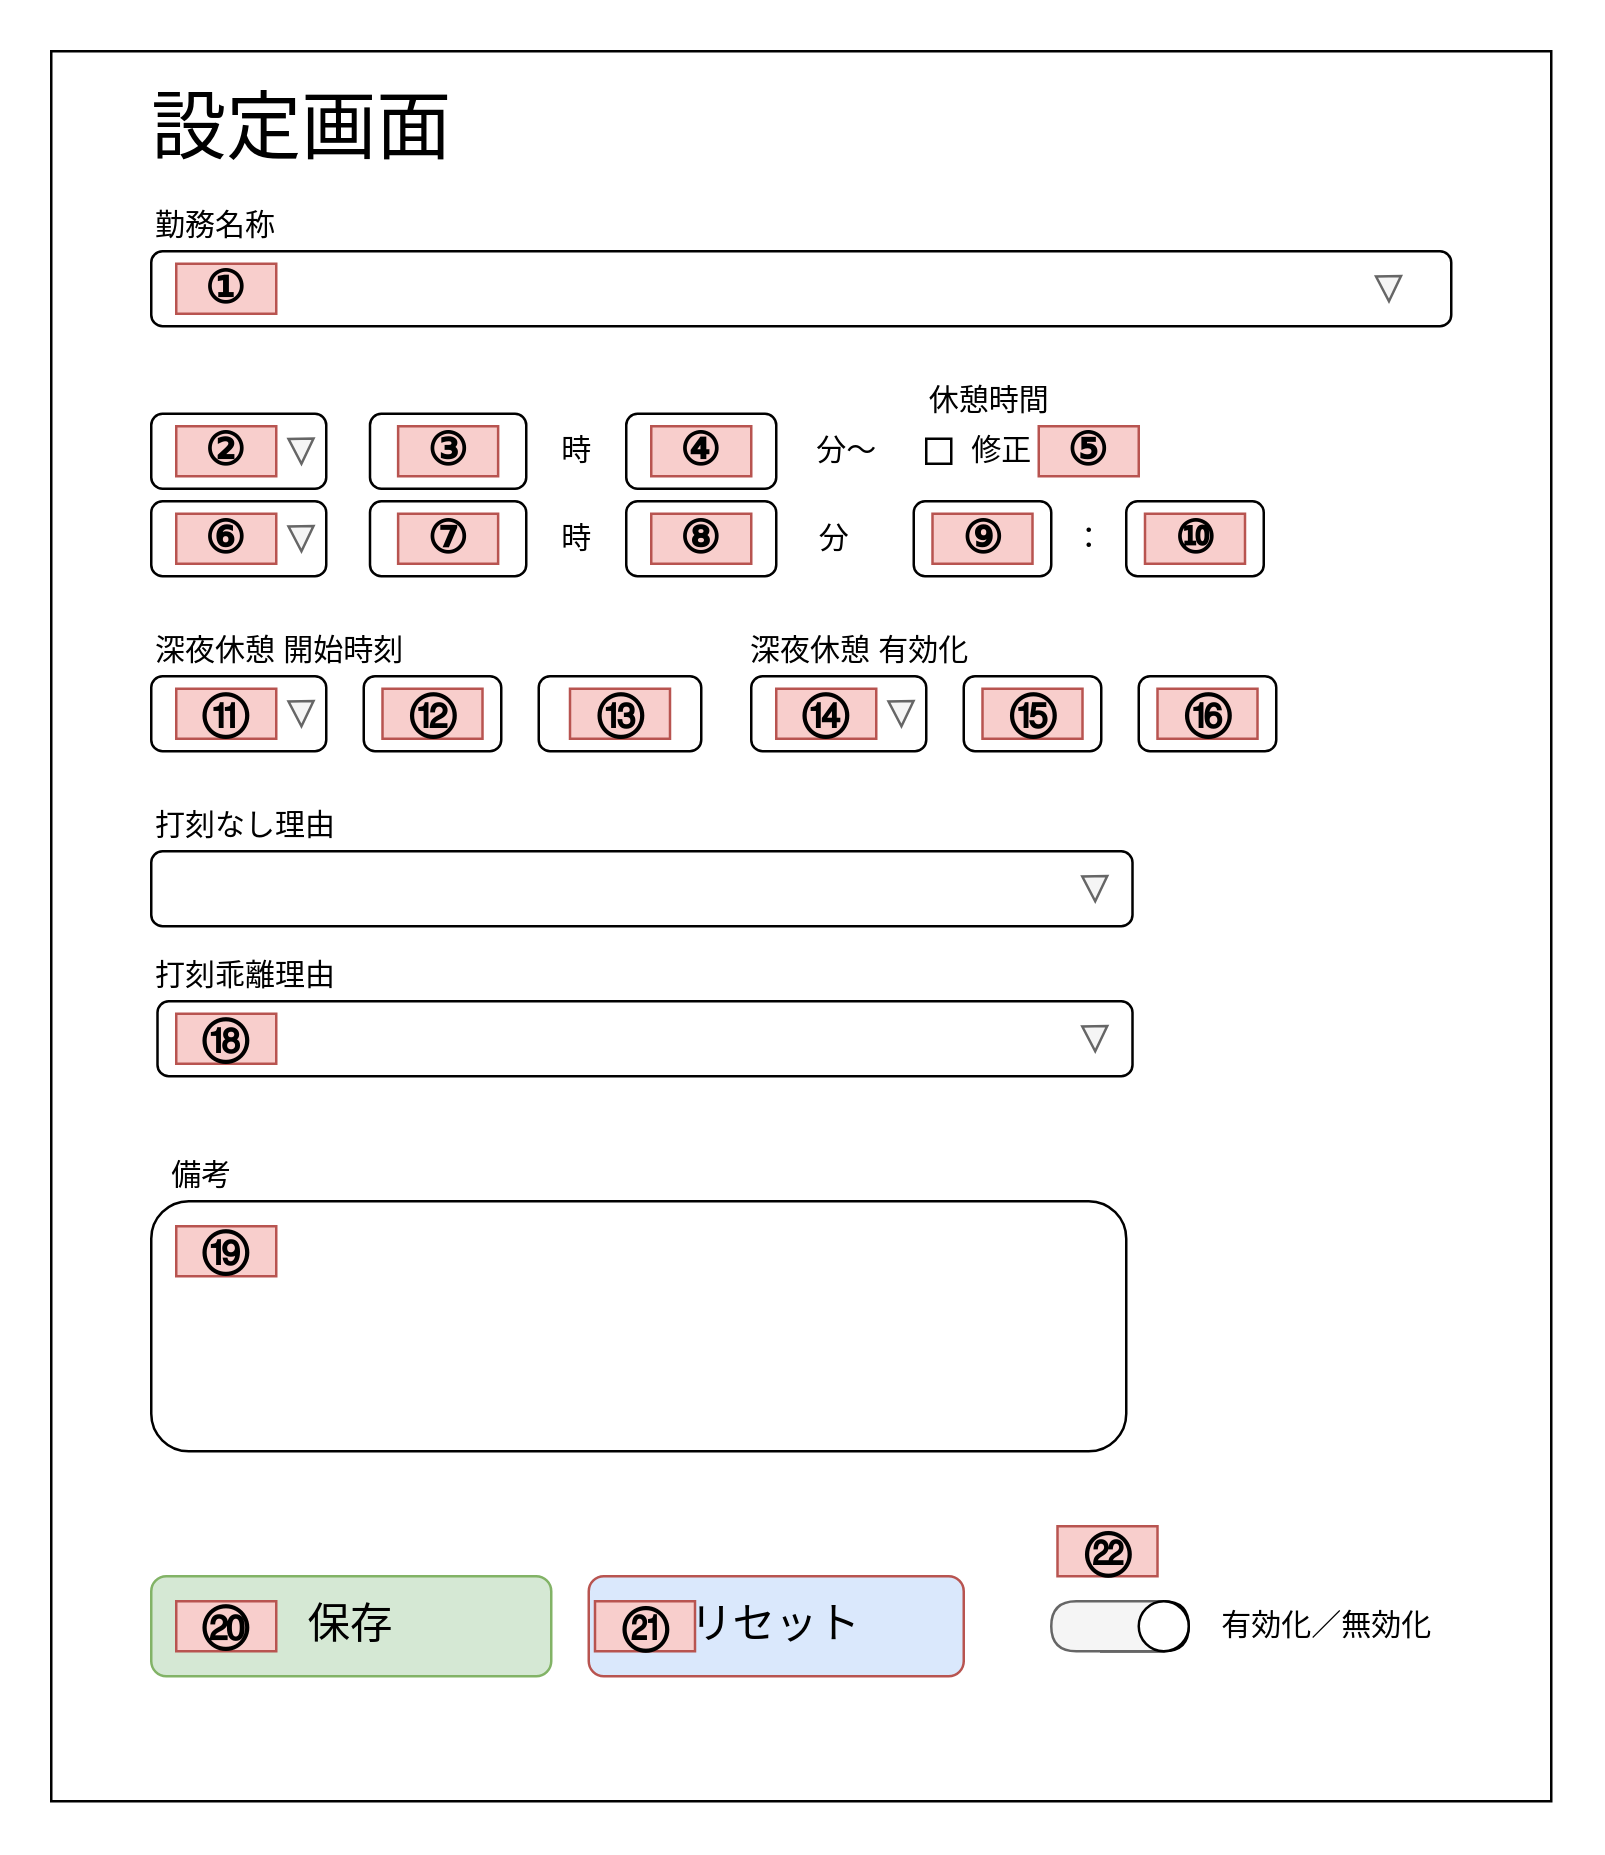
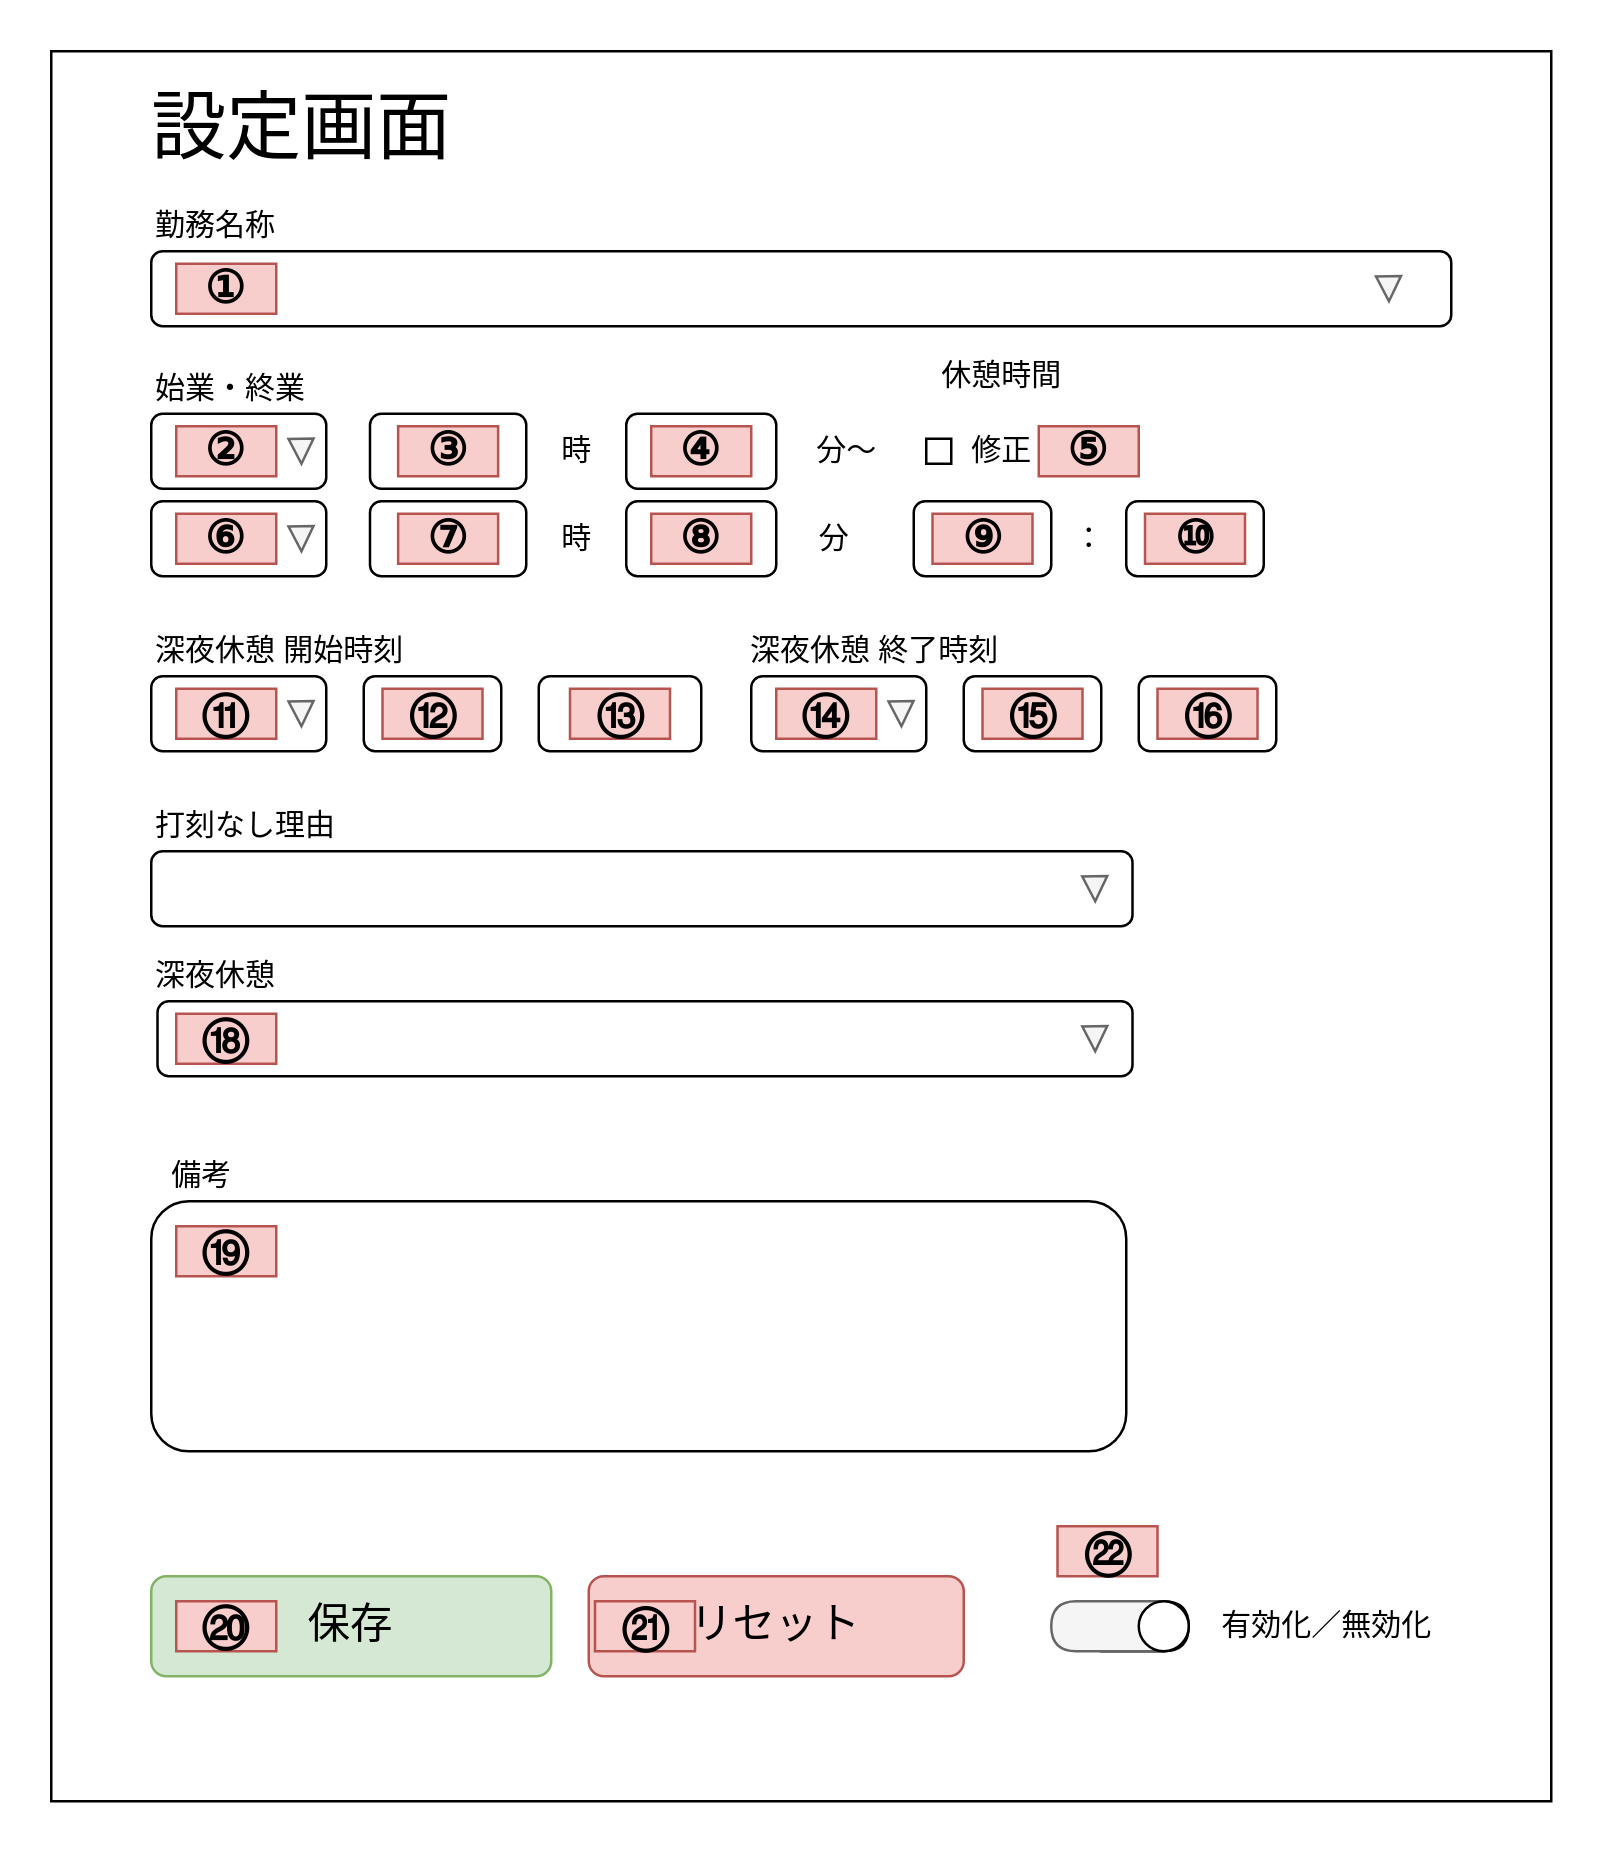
none -> (301, 389)
(989, 401) -> (1001, 376)
(861, 651) -> (876, 651)
(246, 976) -> (216, 976)
(776, 1626) -> (776, 1626)
